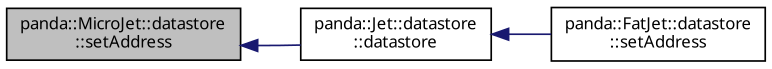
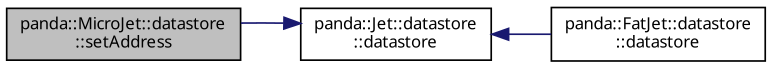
(658, 34) -> (658, 34)
(279, 45) -> (262, 23)
